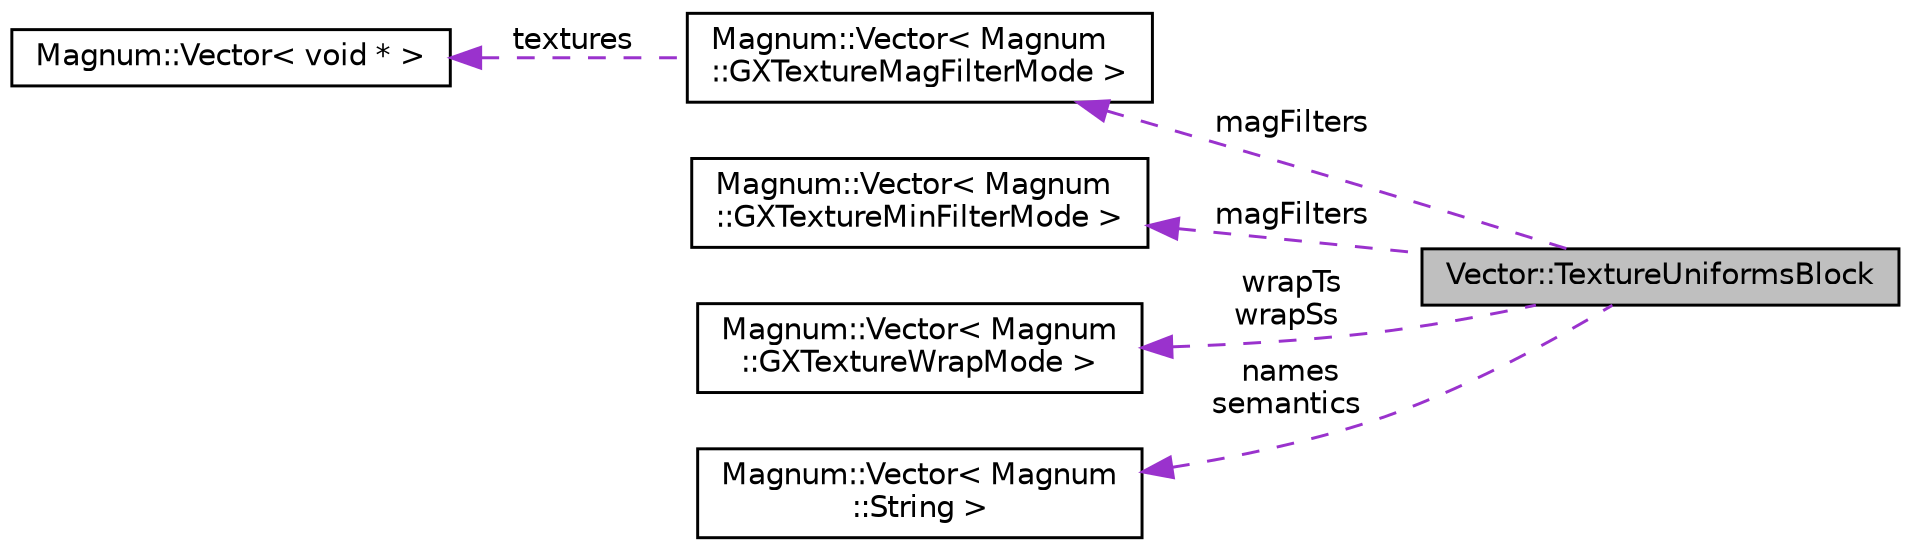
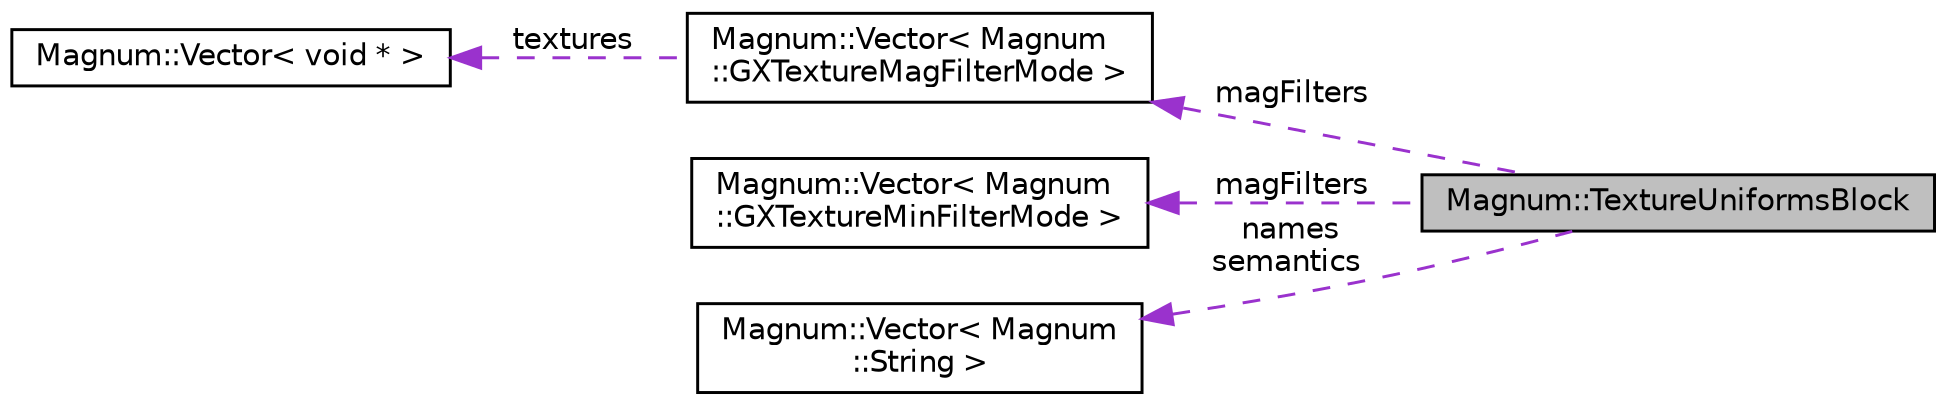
(1660, 277) -> (1678, 203)
(920, 348) -> none
